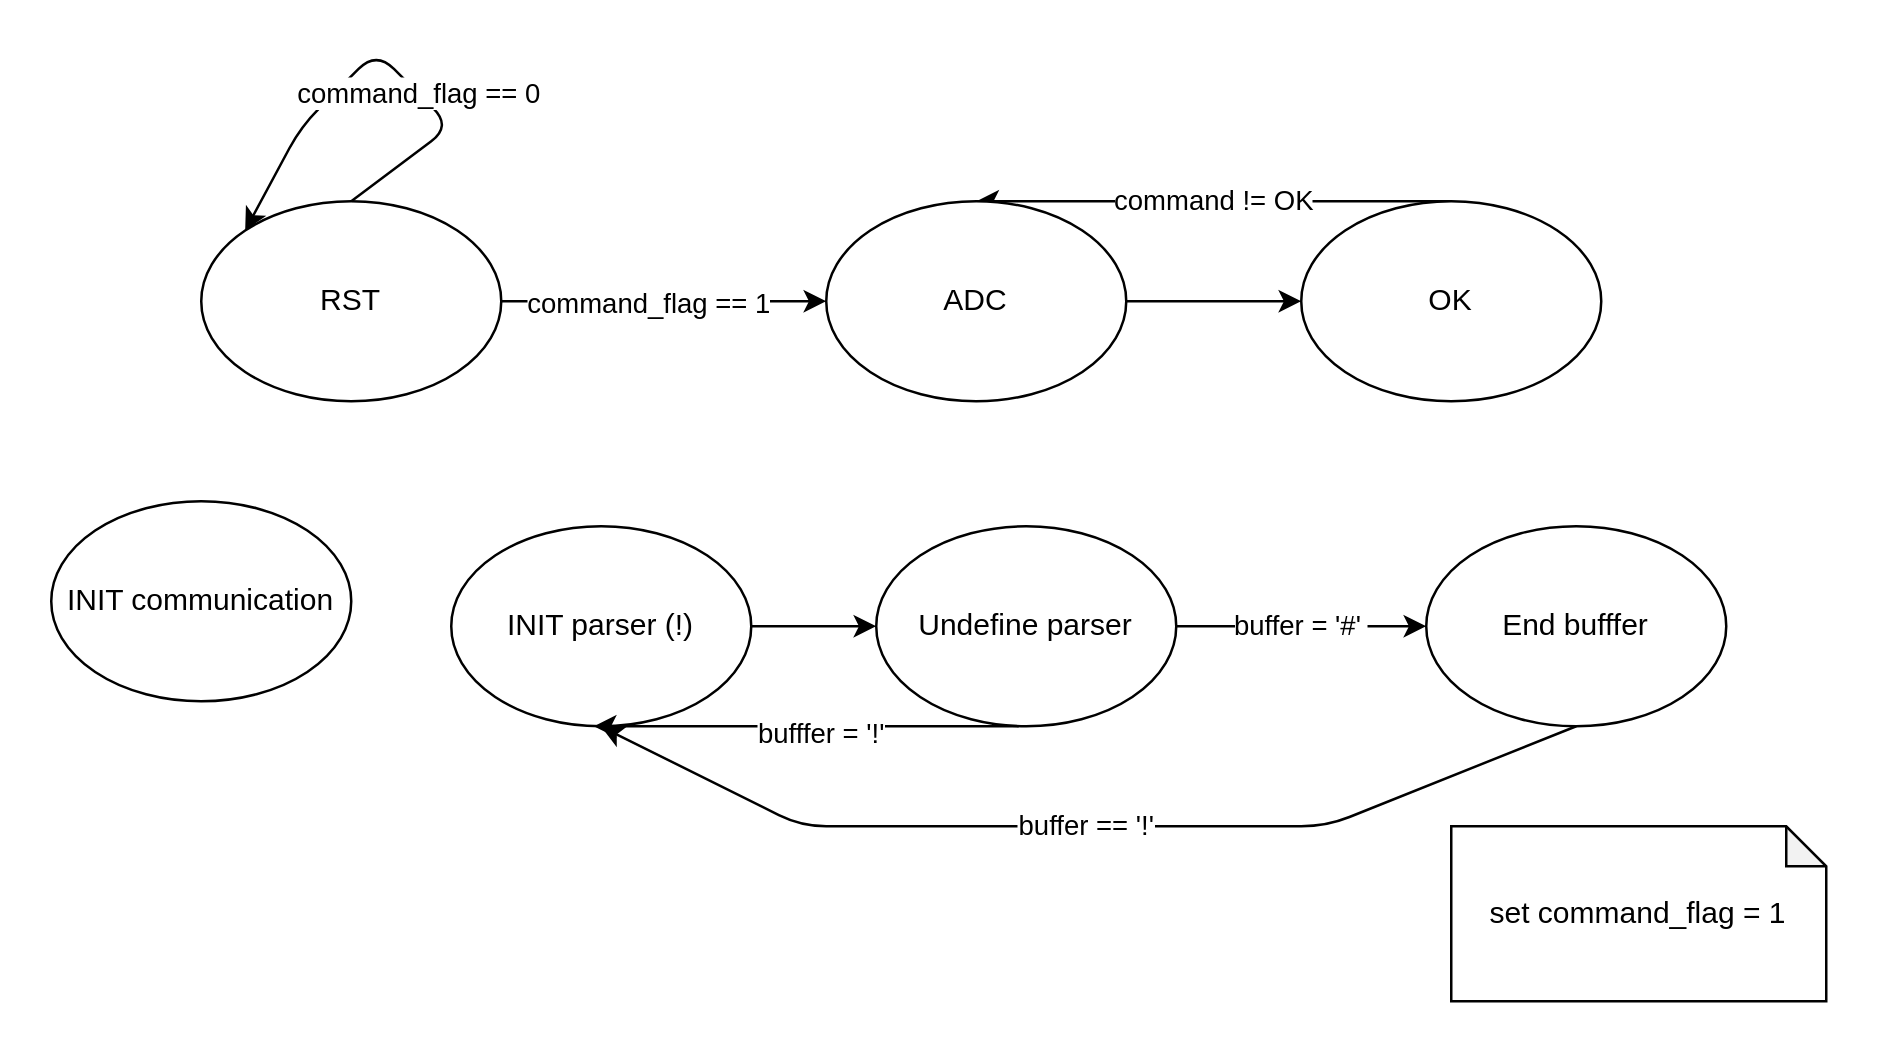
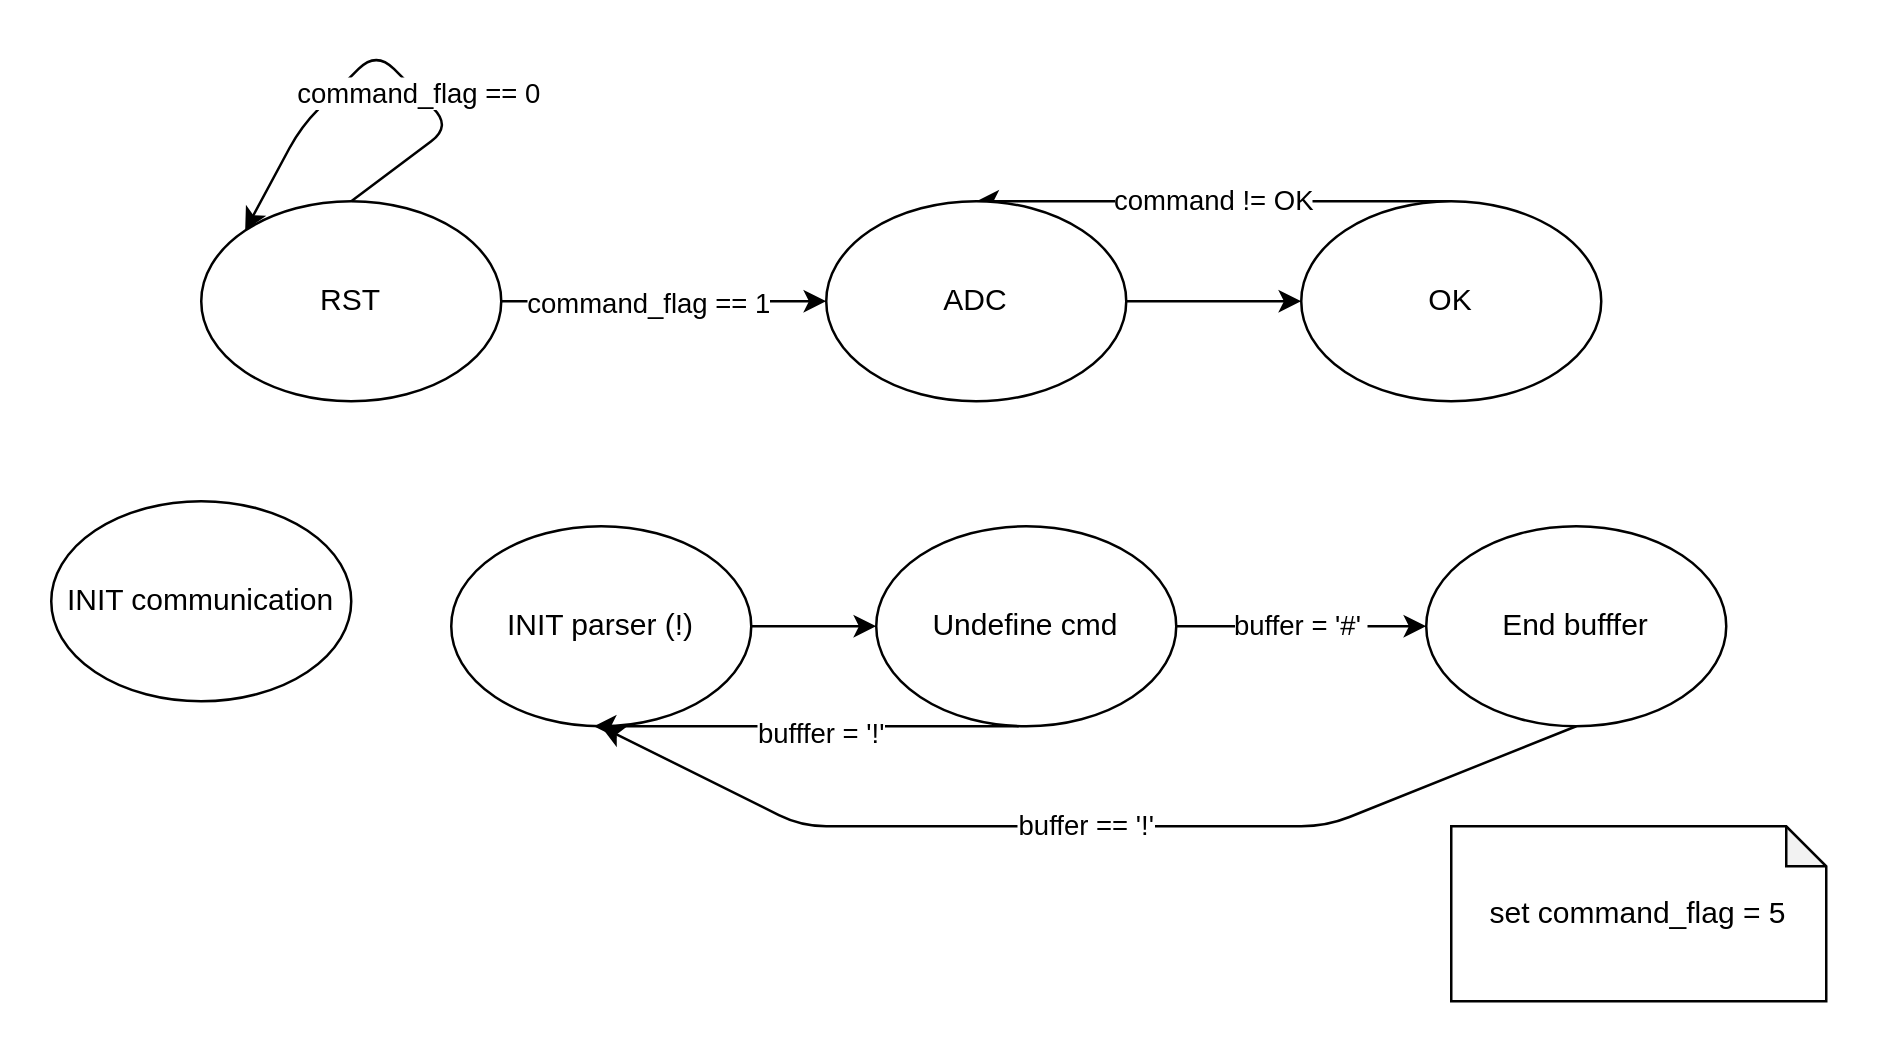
(1026, 626) -> (1026, 626)
(1639, 914) -> (1639, 914)
